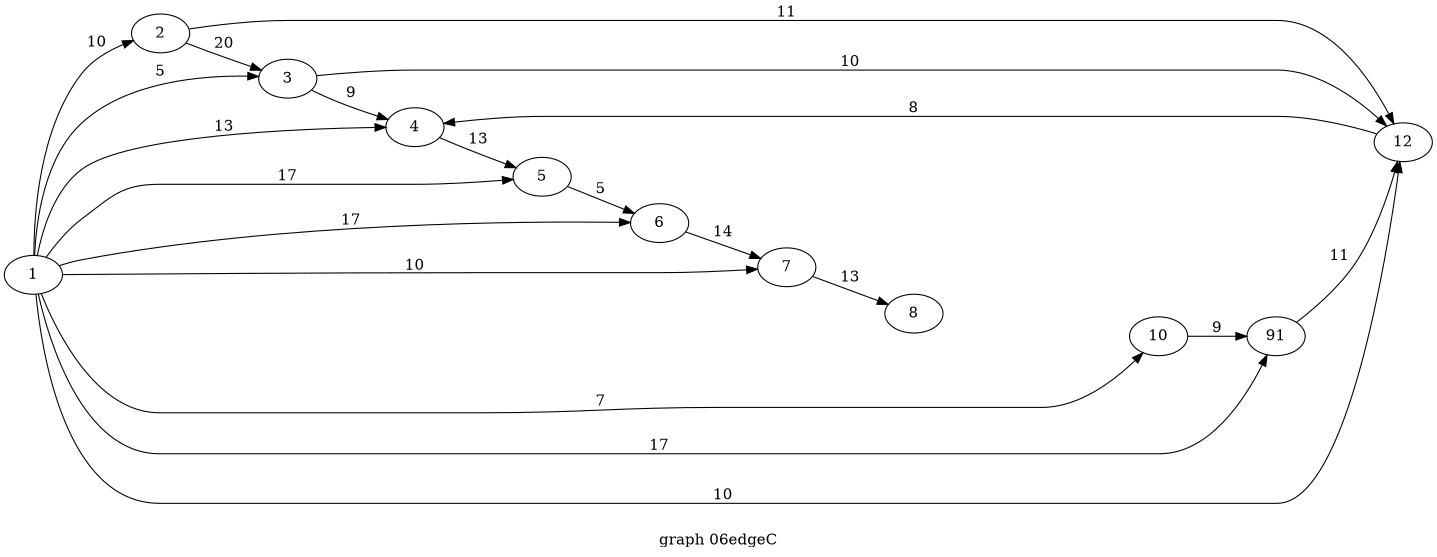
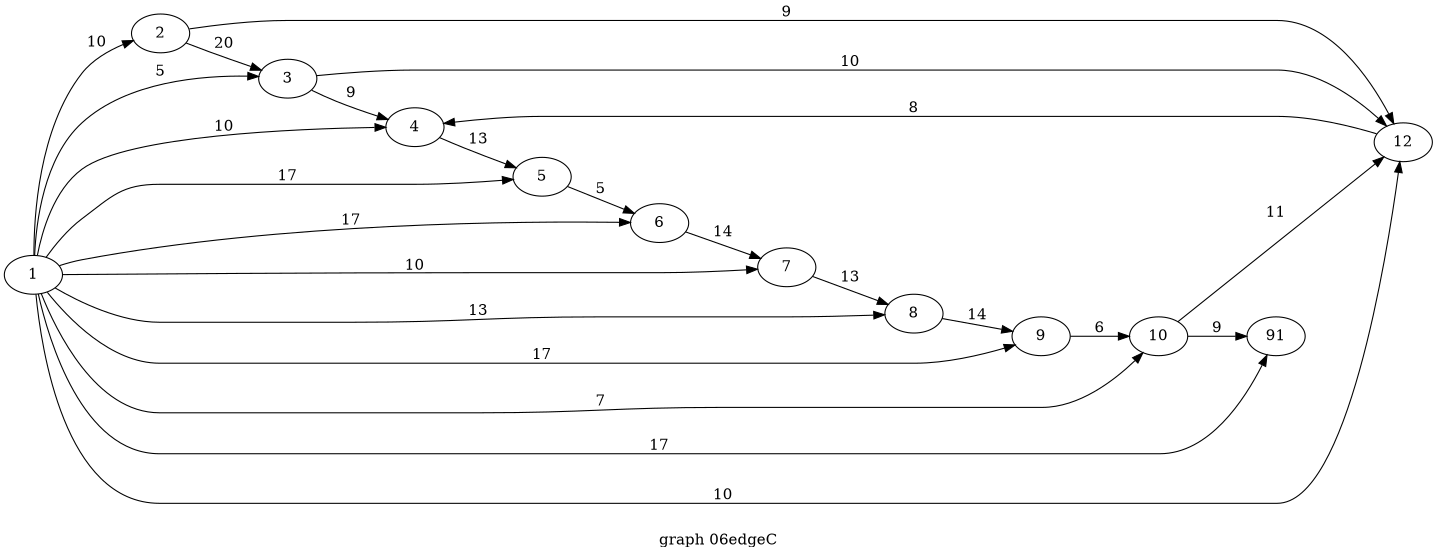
(787, 12) -> (787, 12)
(224, 127) -> (224, 127)
(1360, 256) -> (1277, 243)
none -> (461, 320)
none -> (1041, 336)
